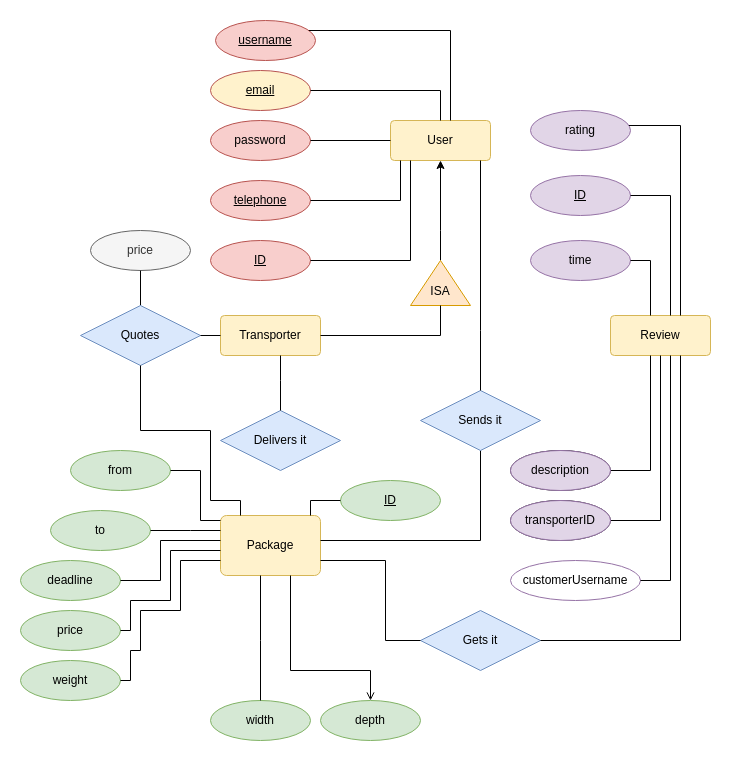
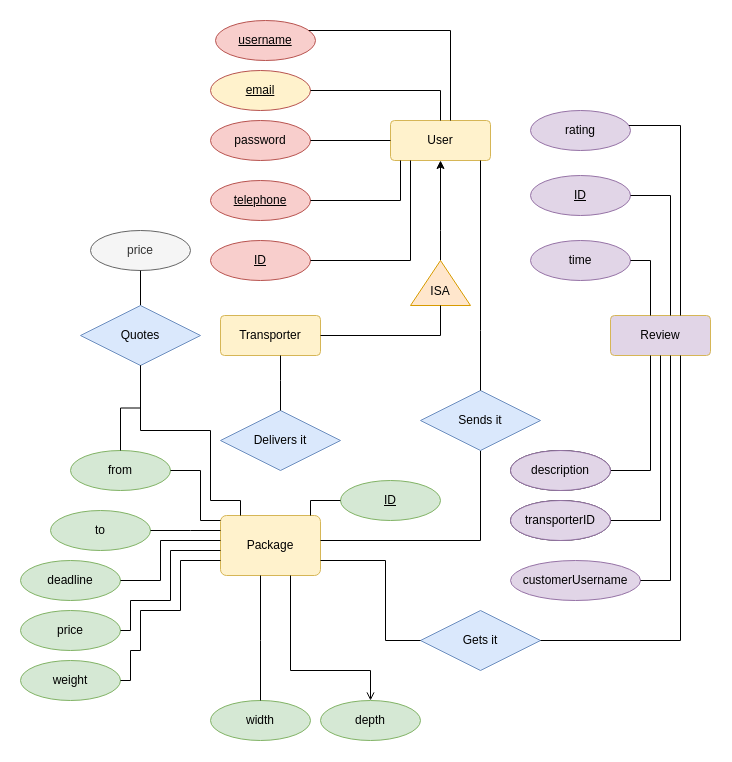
(211, 336) -> (121, 420)
(661, 336) -> (661, 336)
(576, 581) -> (576, 581)
